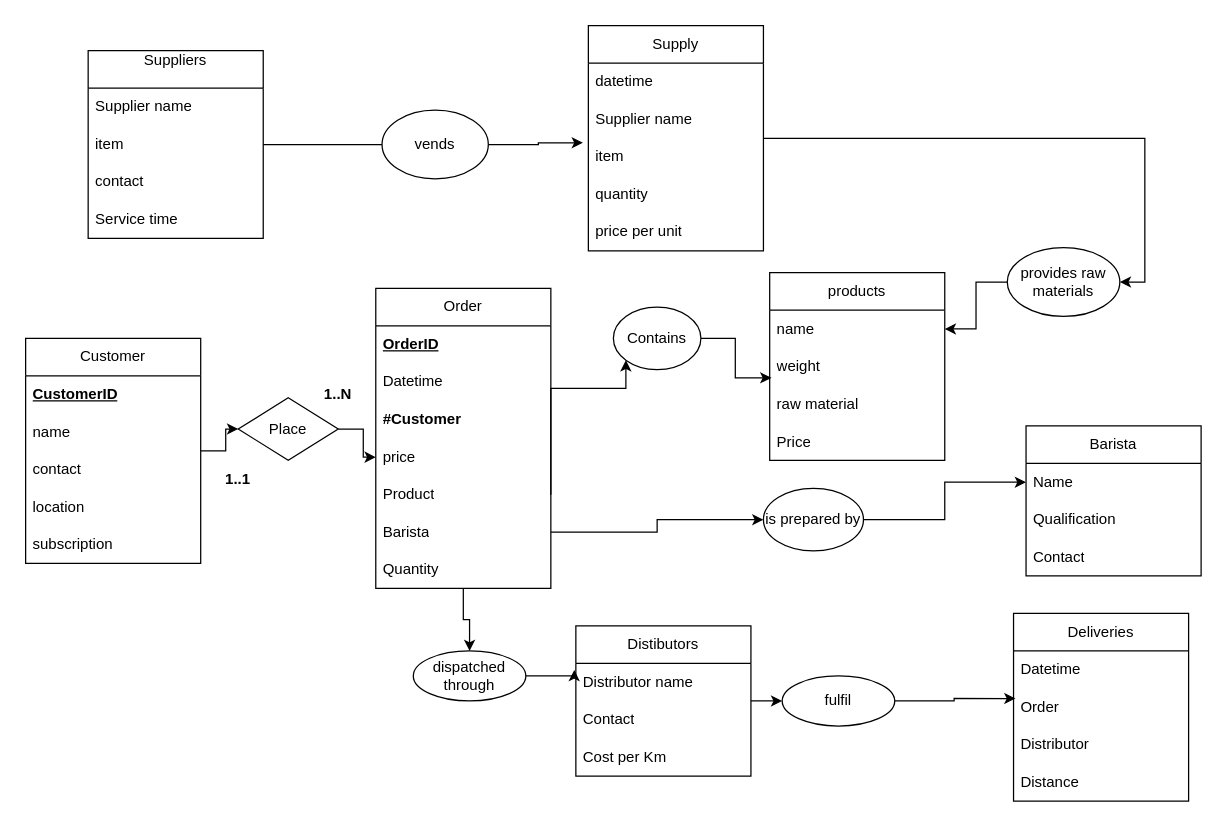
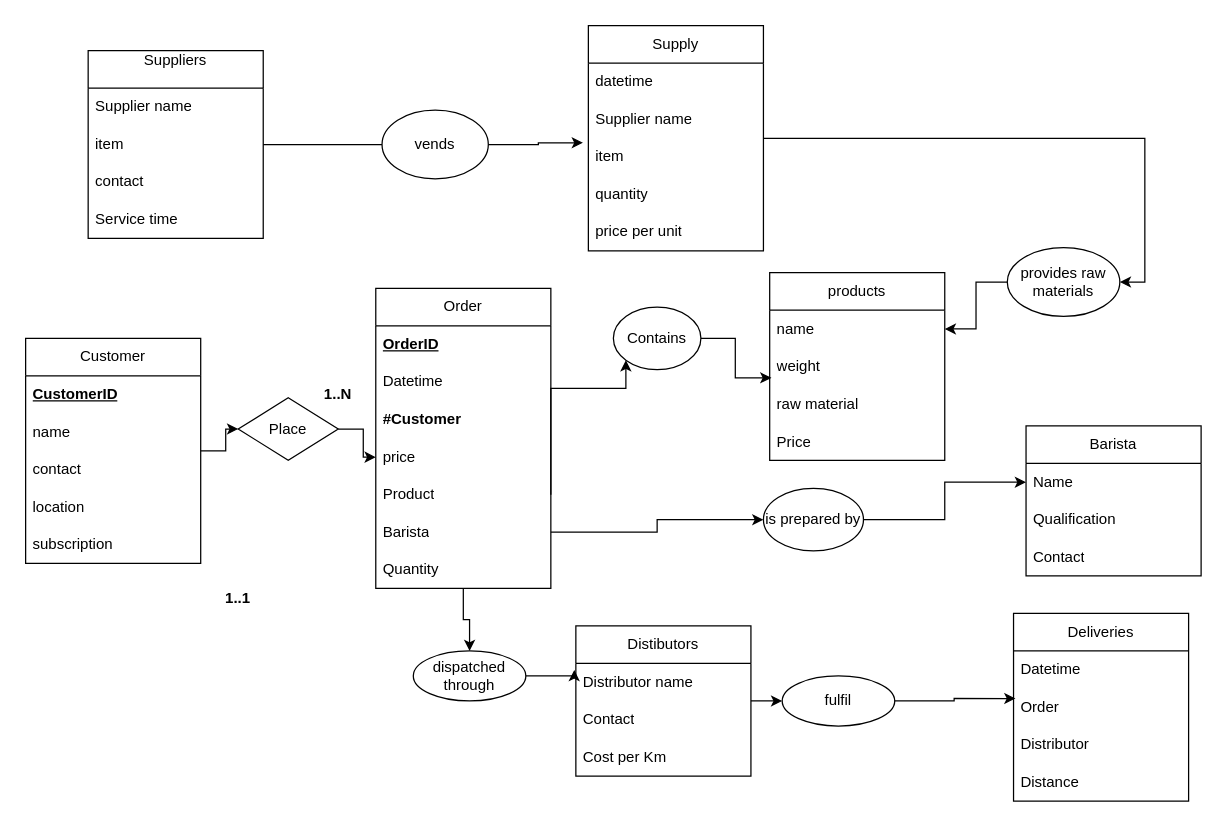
(238, 479) -> (238, 598)
